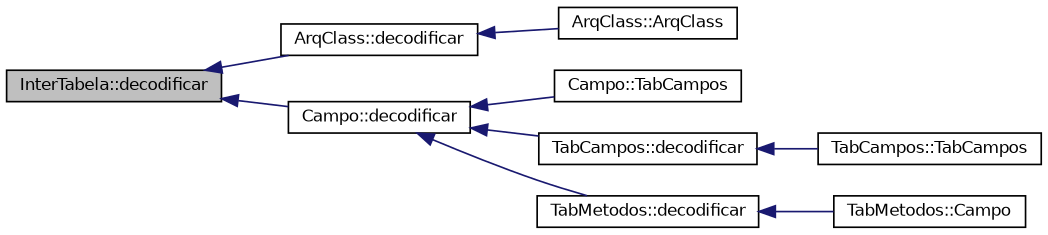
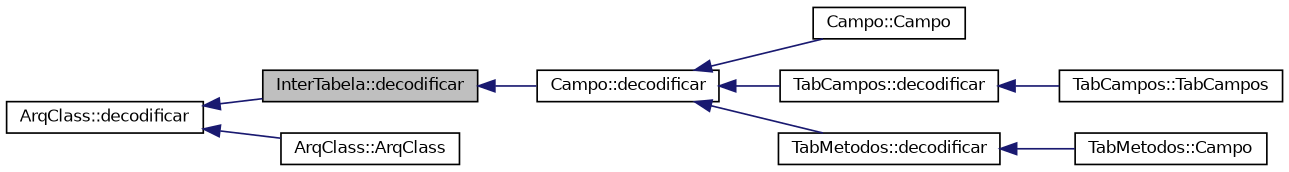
(255, 61) -> (241, 101)
(648, 86) -> (889, 23)
